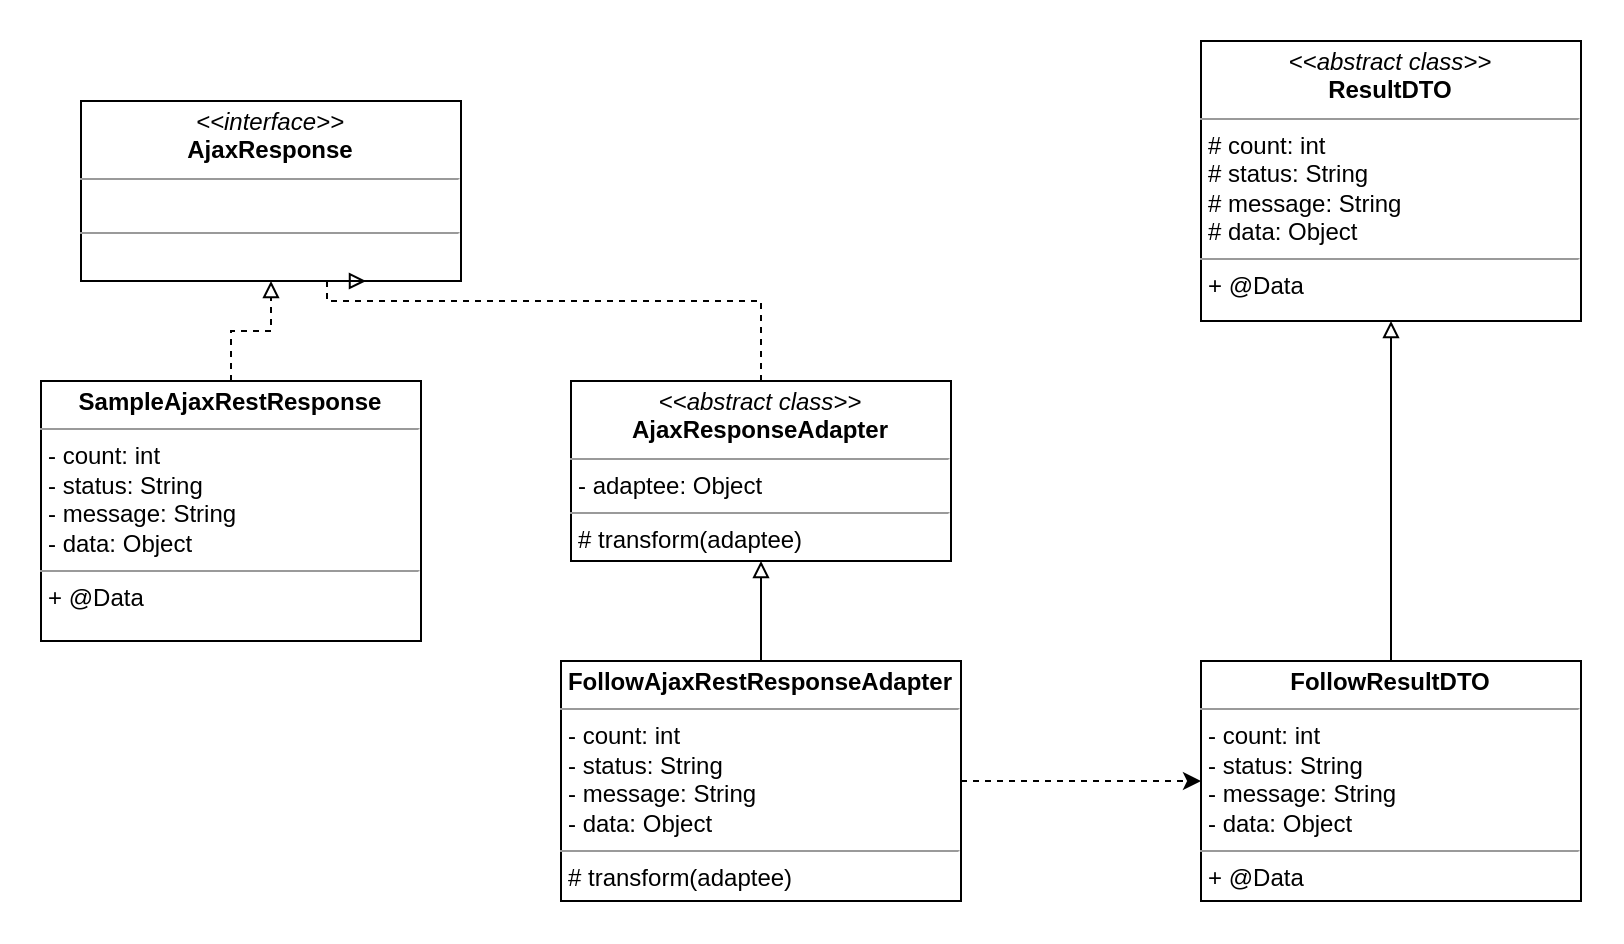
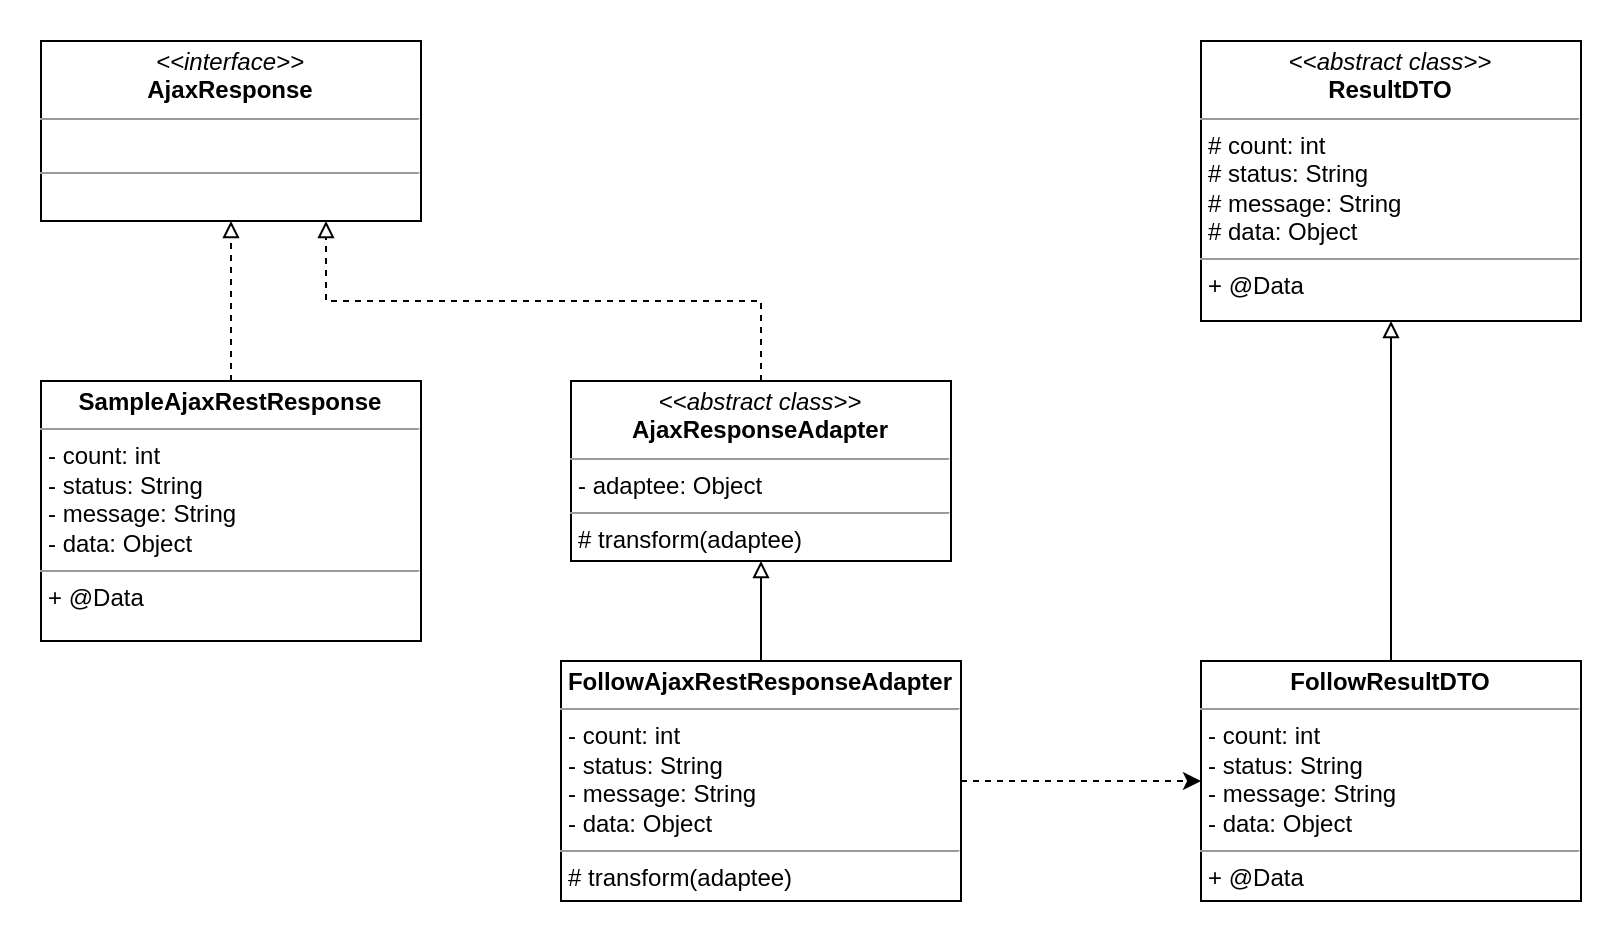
(271, 191) -> (231, 131)
